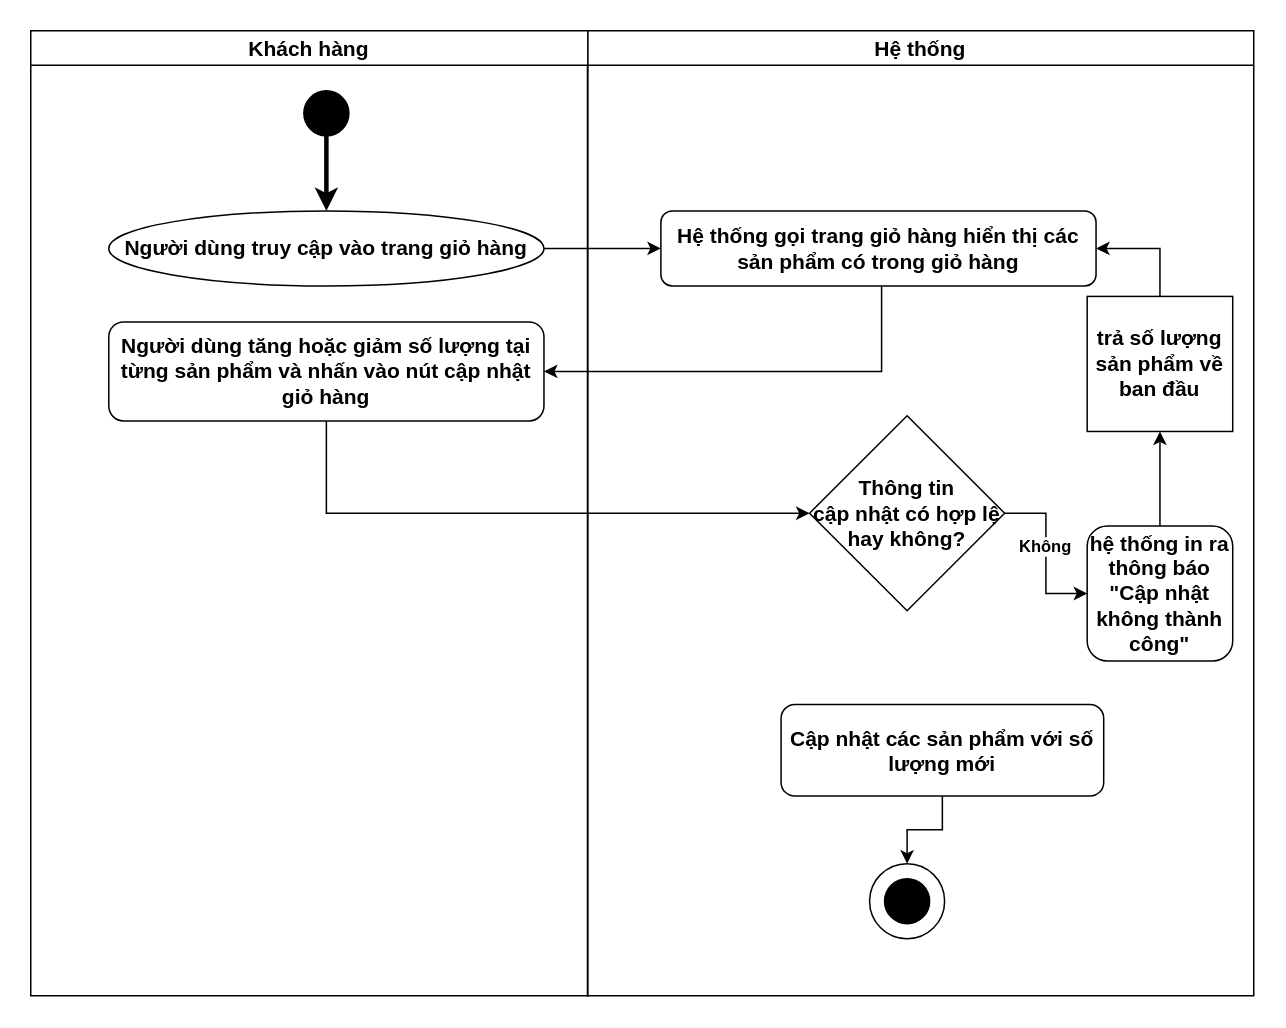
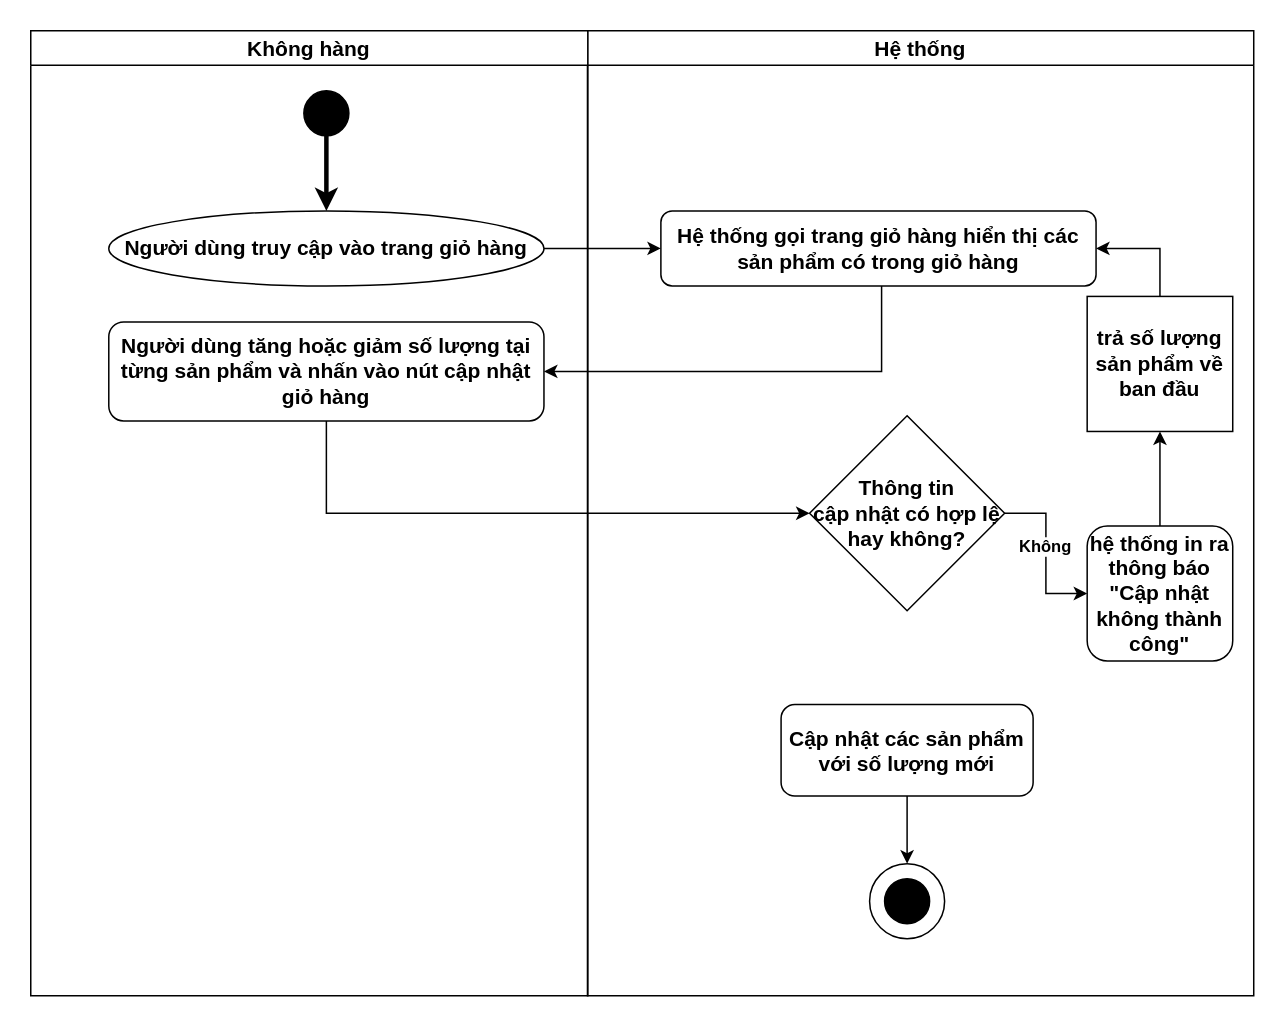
(309, 49) -> (309, 49)
(942, 750) -> (907, 750)
